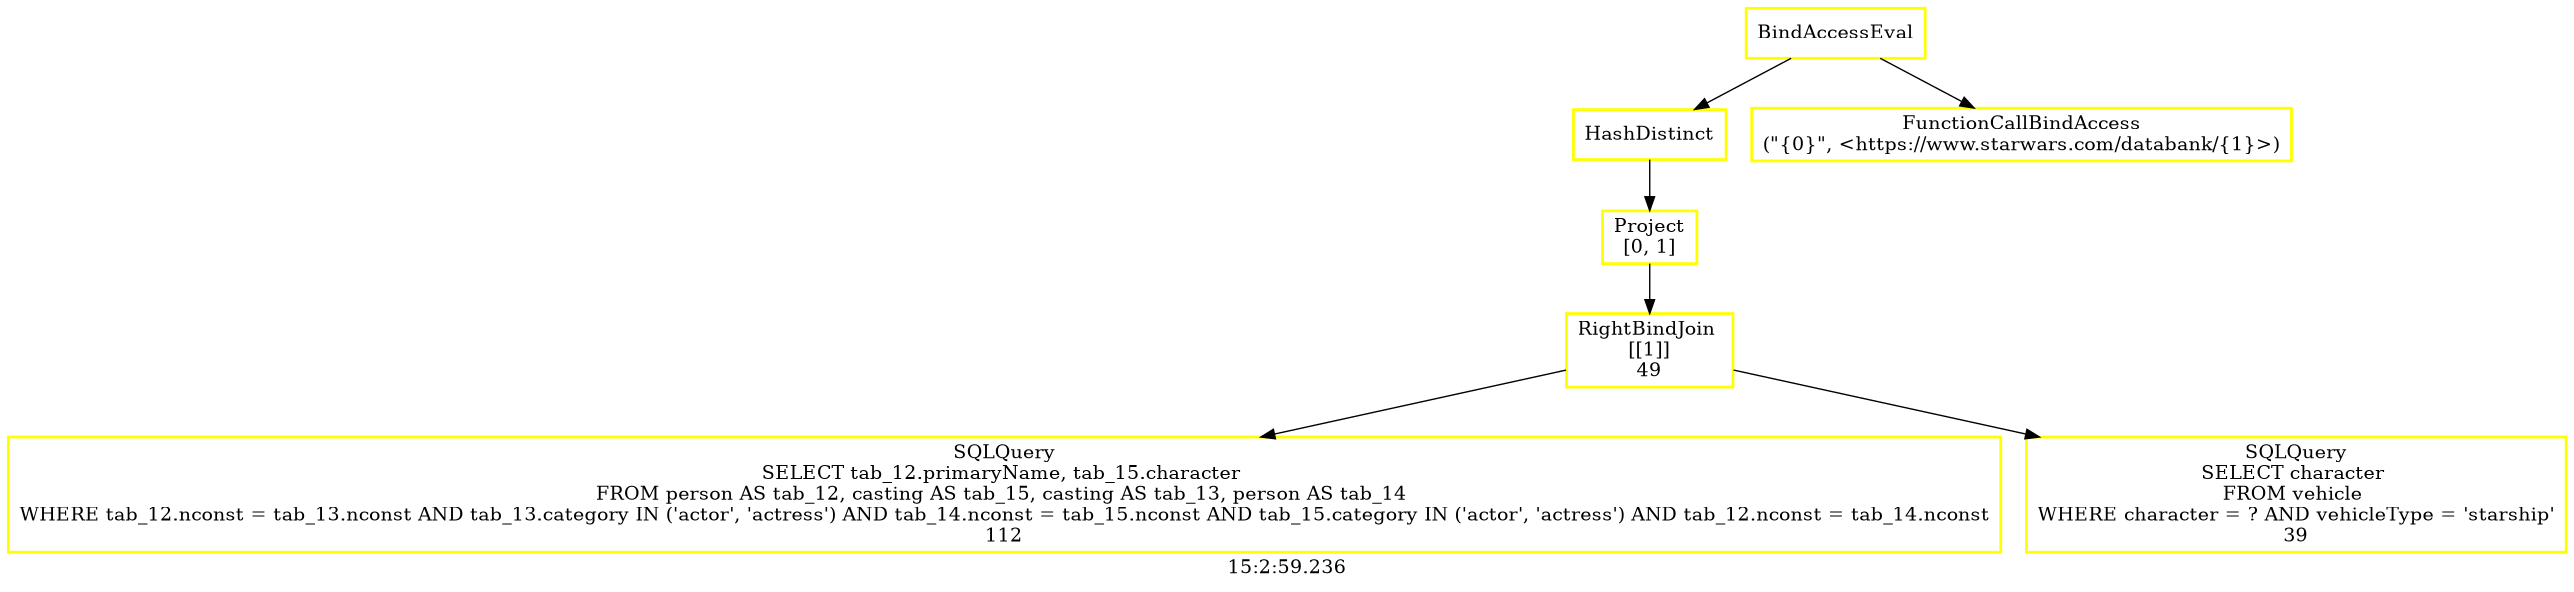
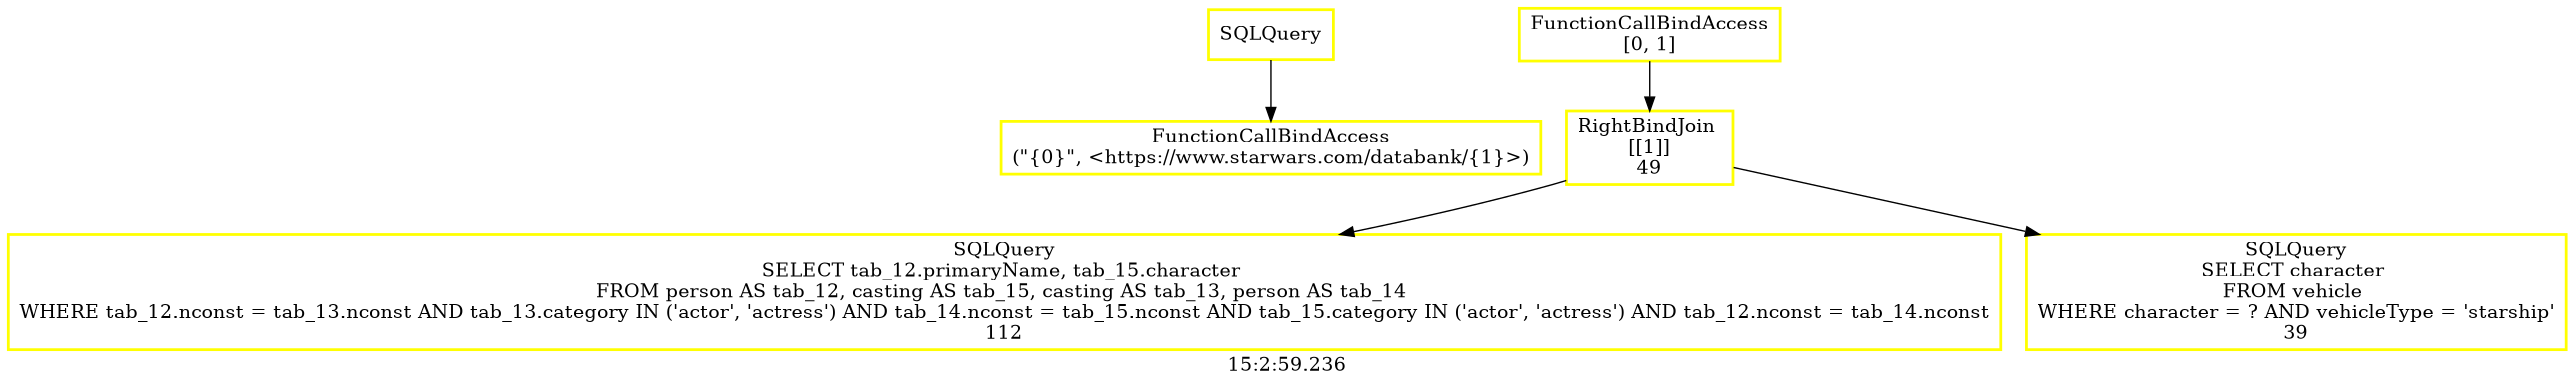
(1836, 33) -> (1271, 35)
(1650, 135) -> none
(1650, 237) -> (1650, 35)
